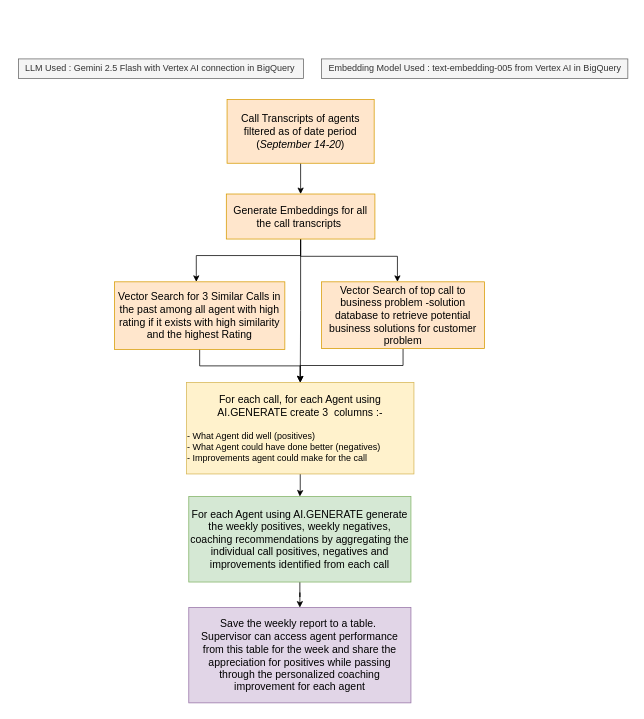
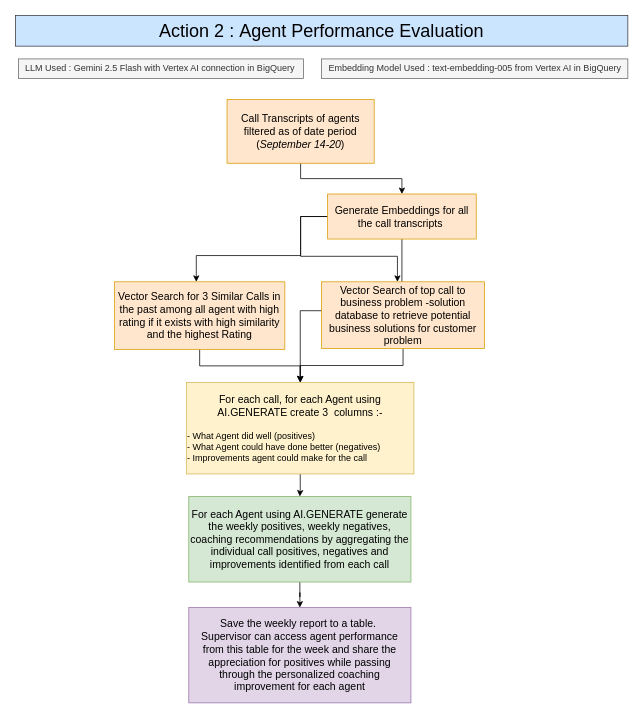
none -> (321, 31)
(300, 216) -> (402, 216)
